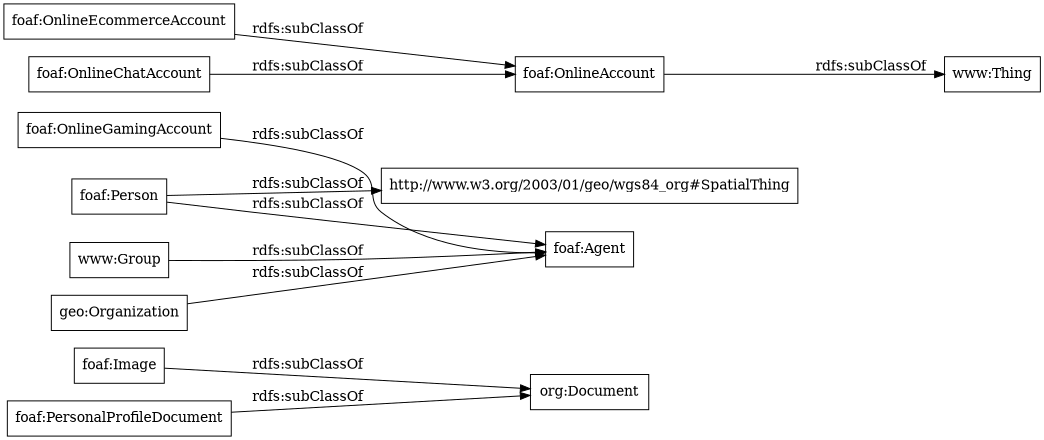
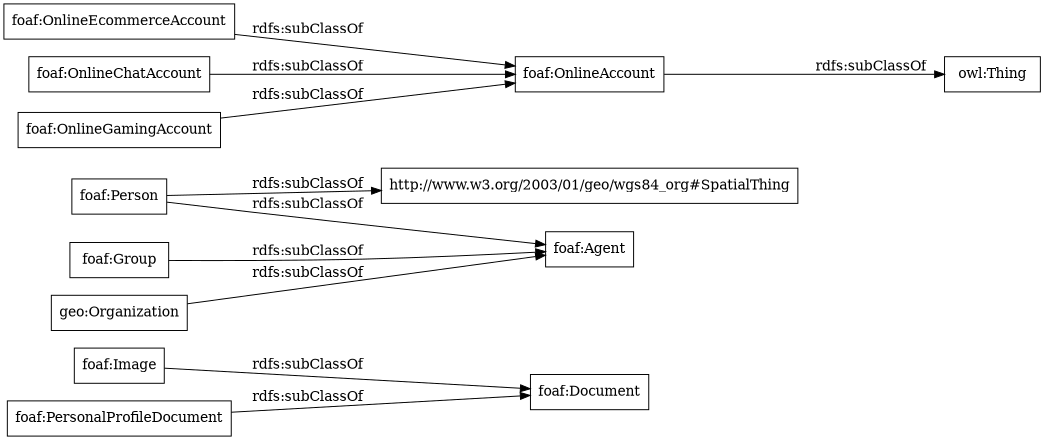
(992, 74) -> (992, 74)
(374, 199) -> (363, 101)
(119, 260) -> (119, 260)
(590, 392) -> (590, 392)
